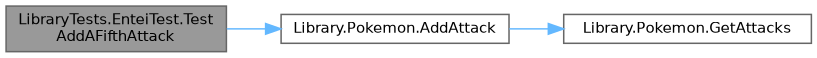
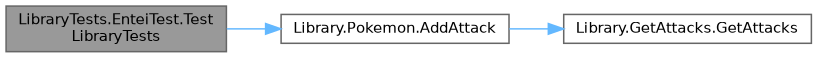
(116, 29) -> (116, 29)
(688, 29) -> (688, 29)
